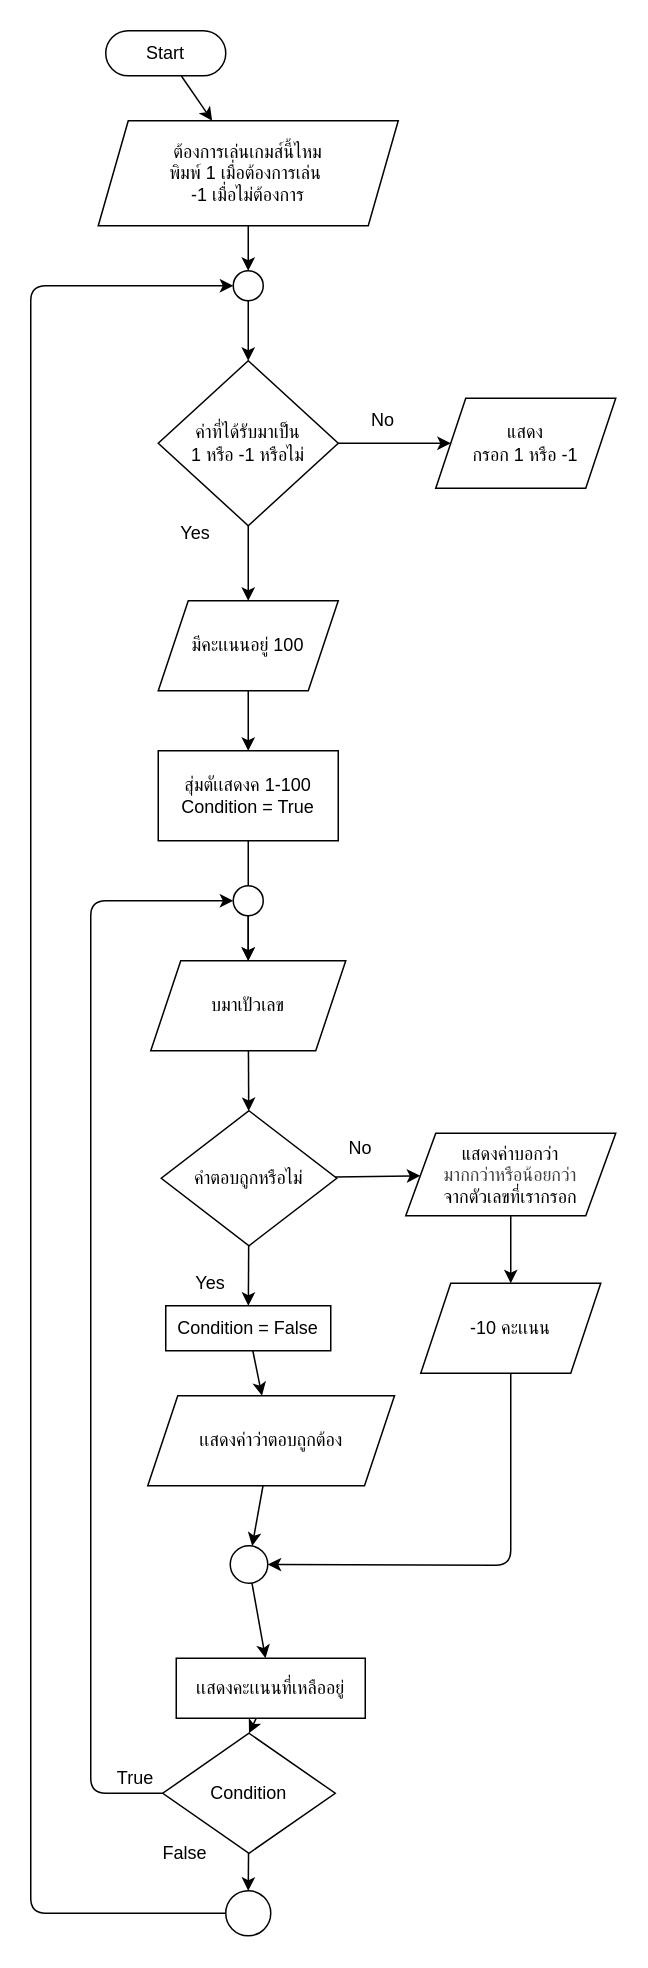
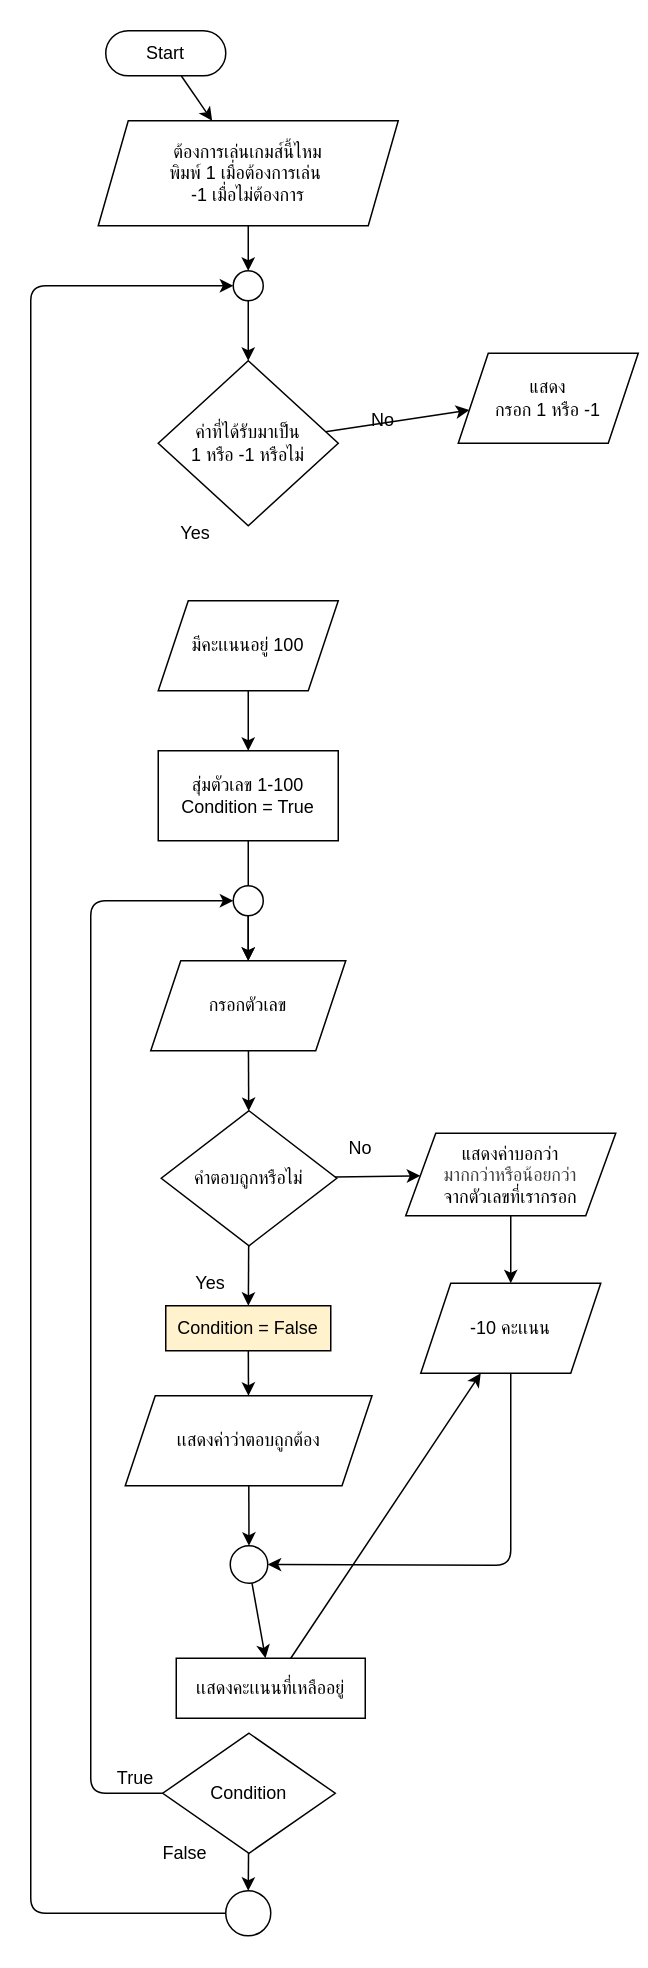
(526, 443) -> (548, 398)
(248, 558) -> none
(248, 796) -> (248, 796)
(248, 1006) -> (248, 1006)
(248, 1328) -> (248, 1328)
(271, 1441) -> (249, 1441)
(255, 1721) -> (383, 1520)
